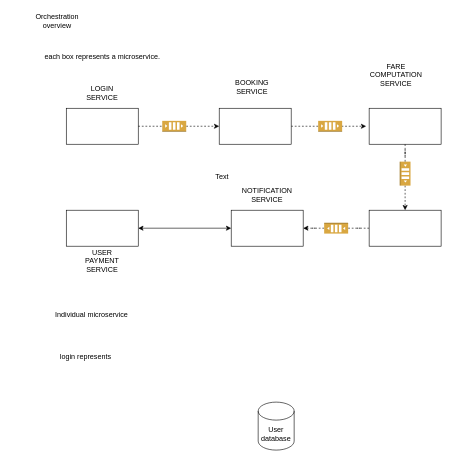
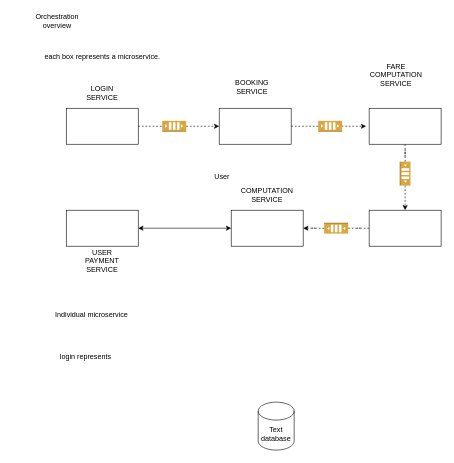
(222, 177) -> (222, 177)
(267, 195) -> (267, 195)
(276, 434) -> (276, 434)
